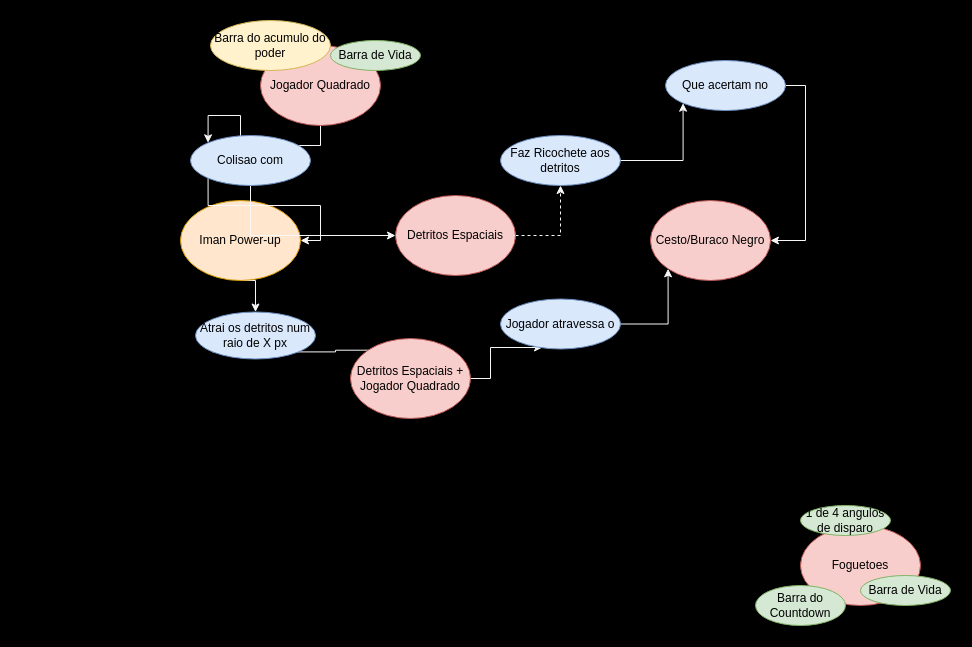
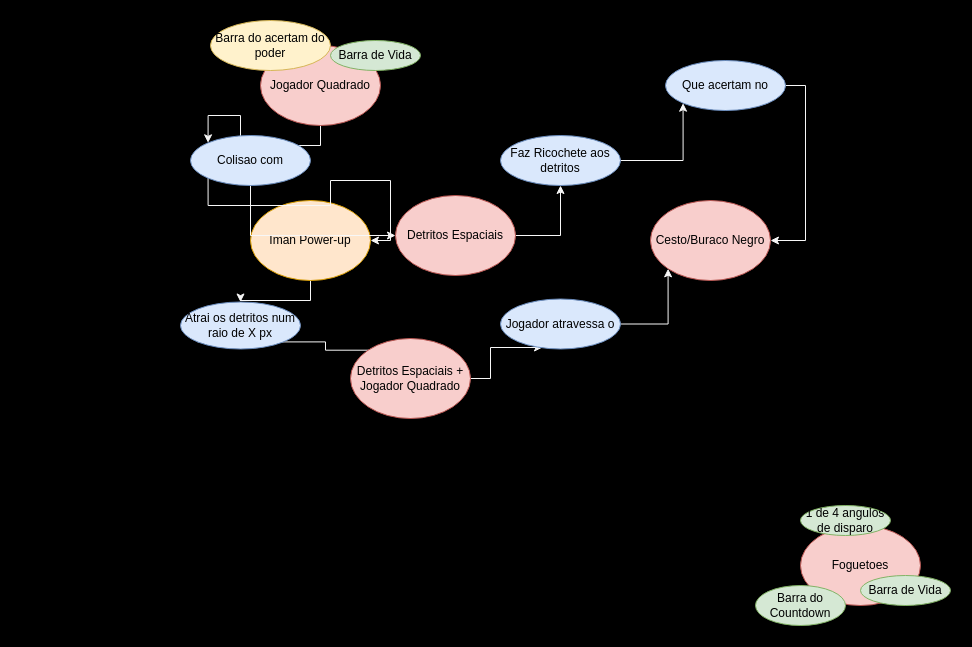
(271, 46) -> (271, 46)
(560, 236) -> (560, 236)
(241, 241) -> (311, 241)
(256, 336) -> (241, 326)
